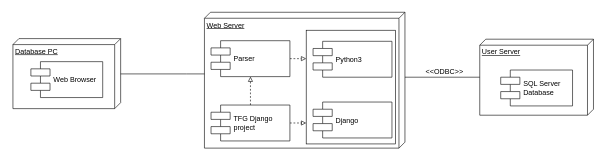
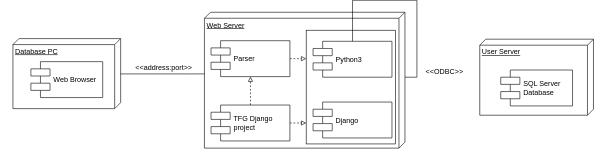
none -> (167, 68)
(447, 77) -> (405, 0)
